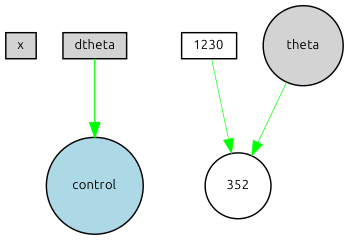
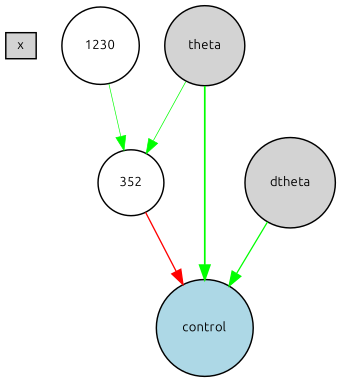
(95, 46) -> (290, 183)
(209, 46) -> (101, 46)
none -> (205, 175)
none -> (161, 242)
